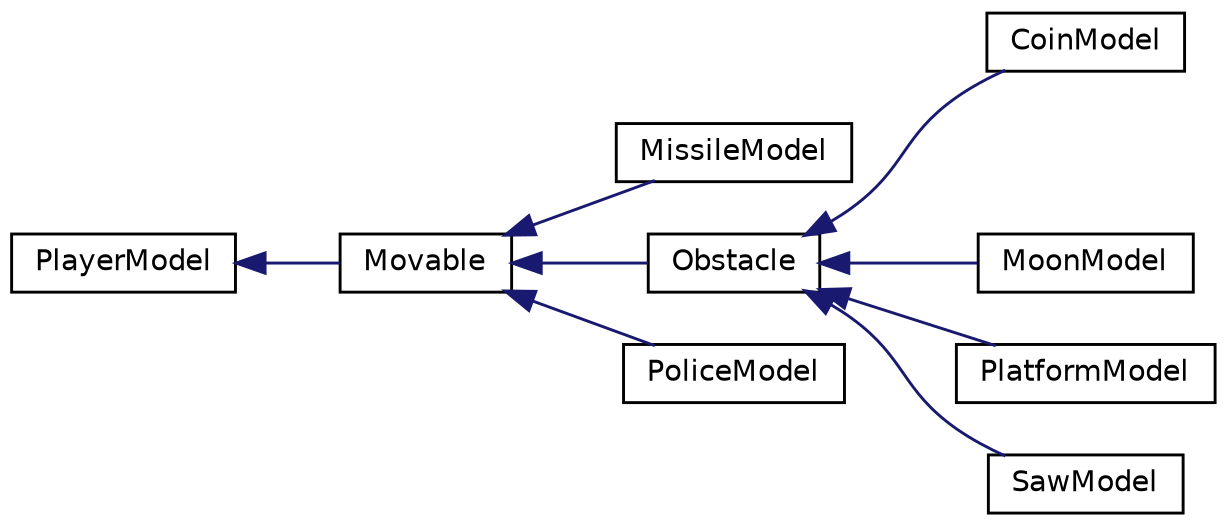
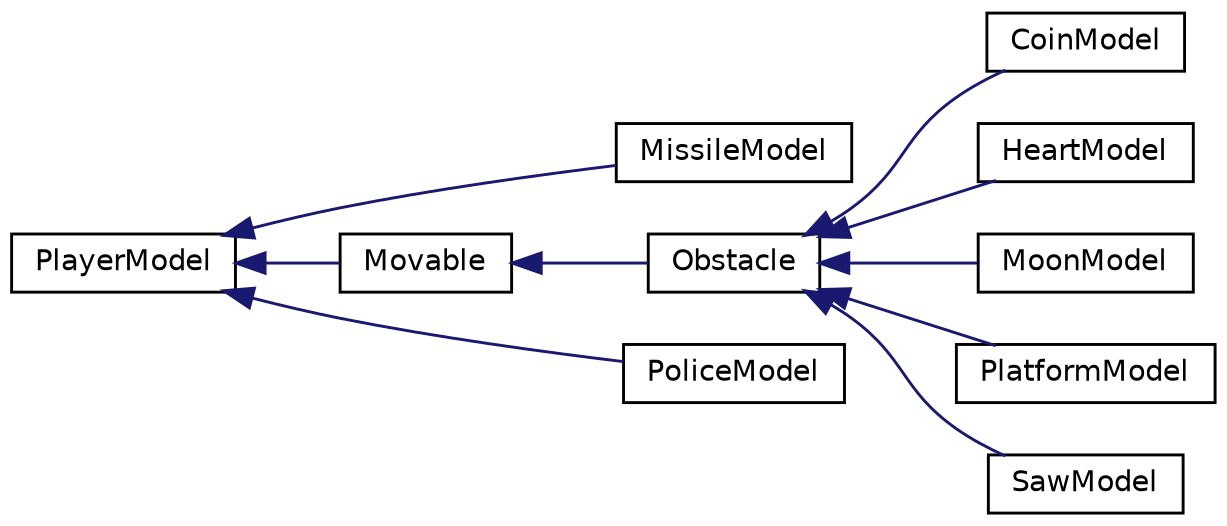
none -> (1086, 153)
(594, 203) -> (433, 191)
(594, 323) -> (437, 336)
